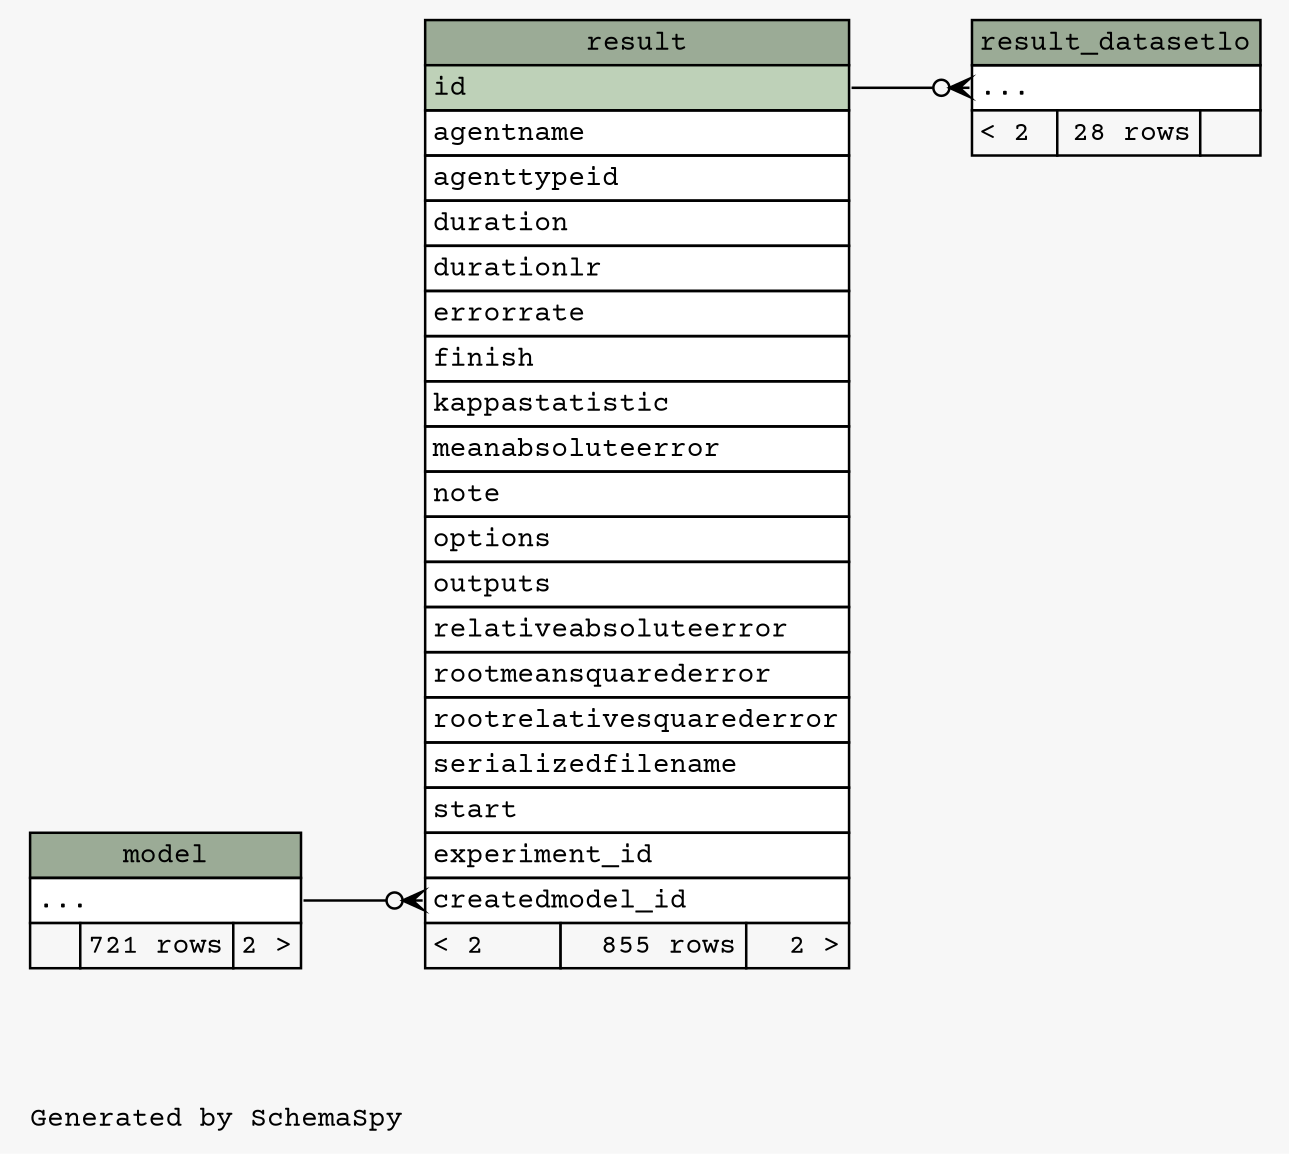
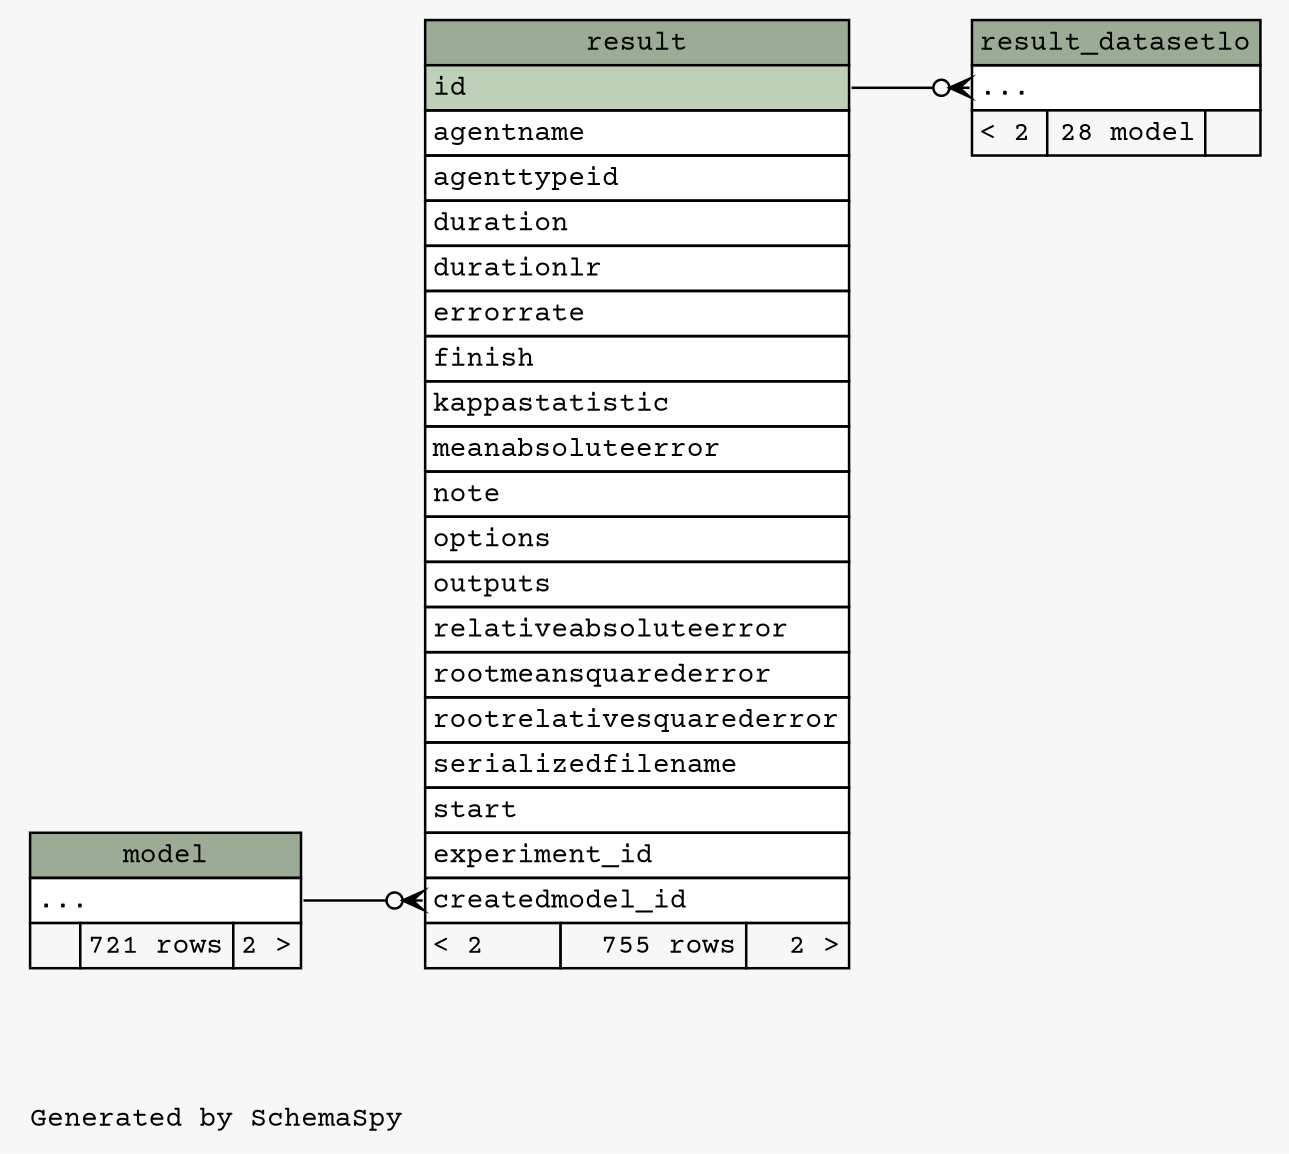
(1133, 132) -> (1129, 132)
(670, 944) -> (670, 944)
